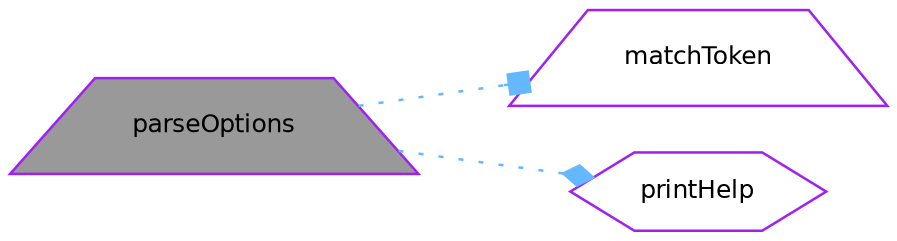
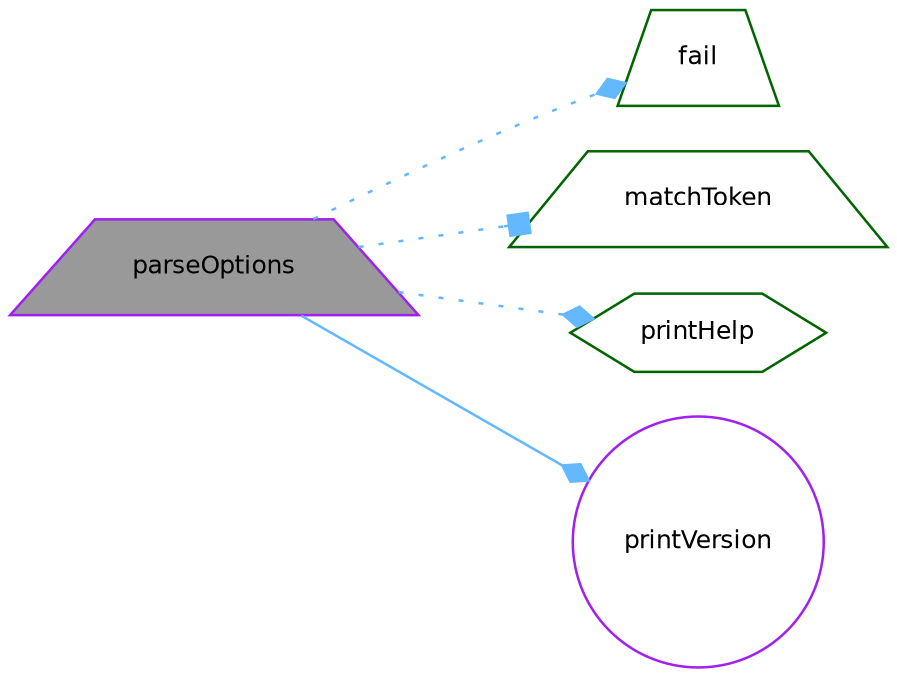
none -> (698, 58)
(698, 58) -> (698, 199)
(698, 192) -> (698, 333)
none -> (698, 542)
